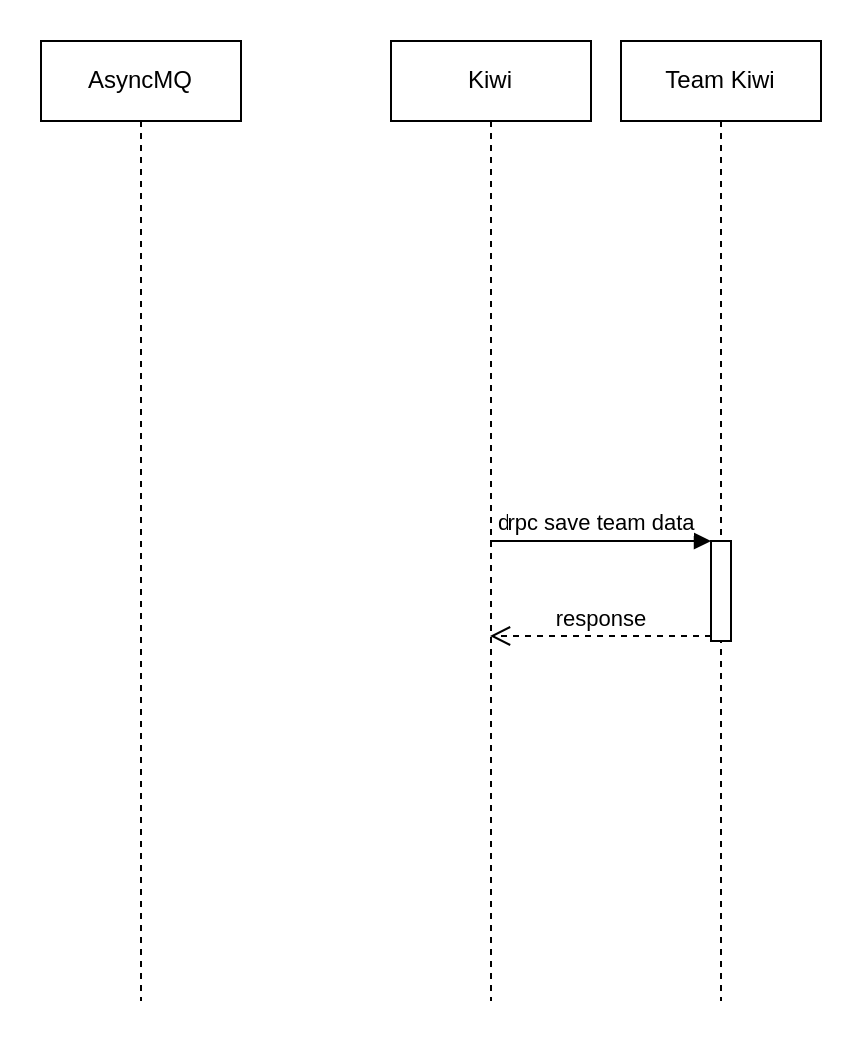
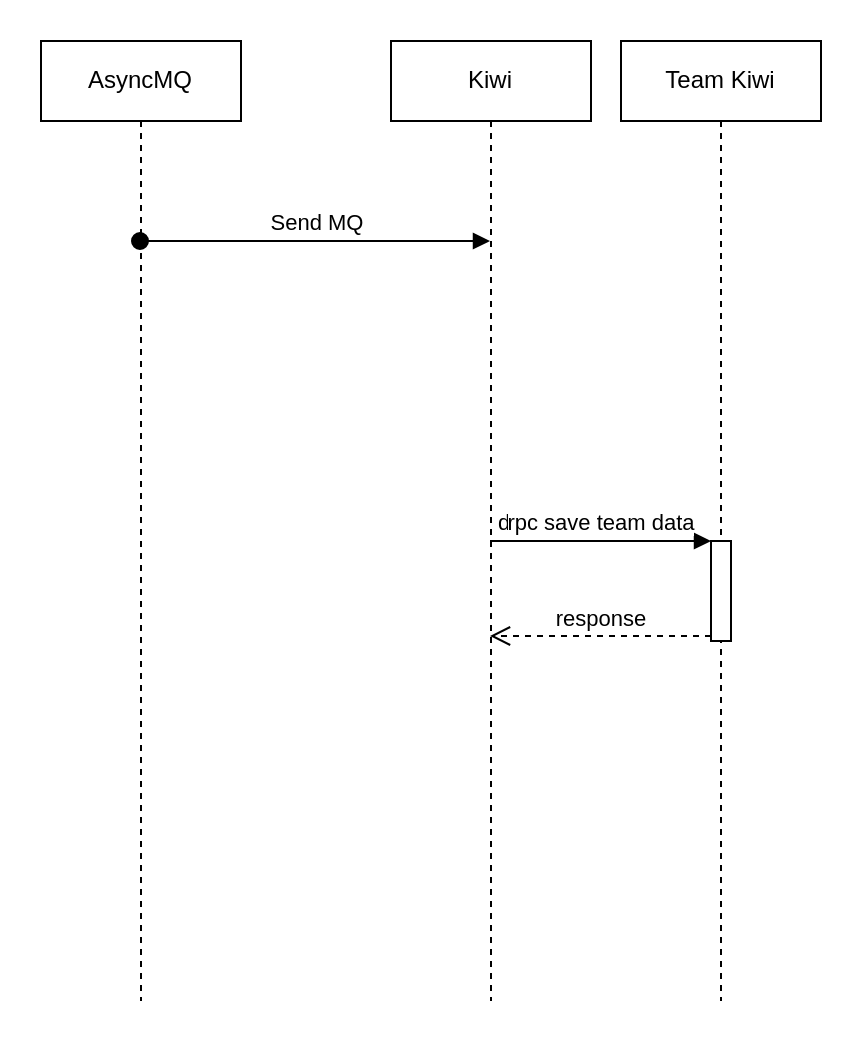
none -> (310, 241)
